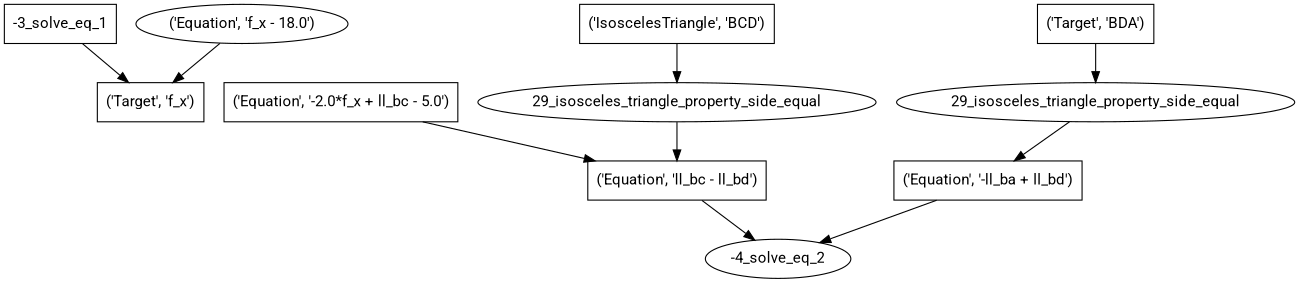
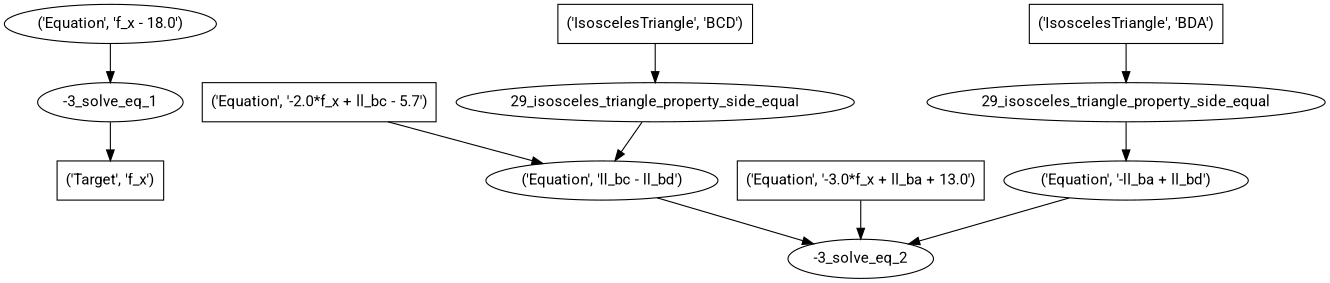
(60, 24) -> (110, 102)
(1096, 24) -> (1126, 24)
(201, 60) -> (110, 58)
(341, 102) -> (319, 102)
(677, 181) -> (602, 181)
none -> (861, 181)
(988, 181) -> (1126, 181)
(778, 259) -> (861, 259)
